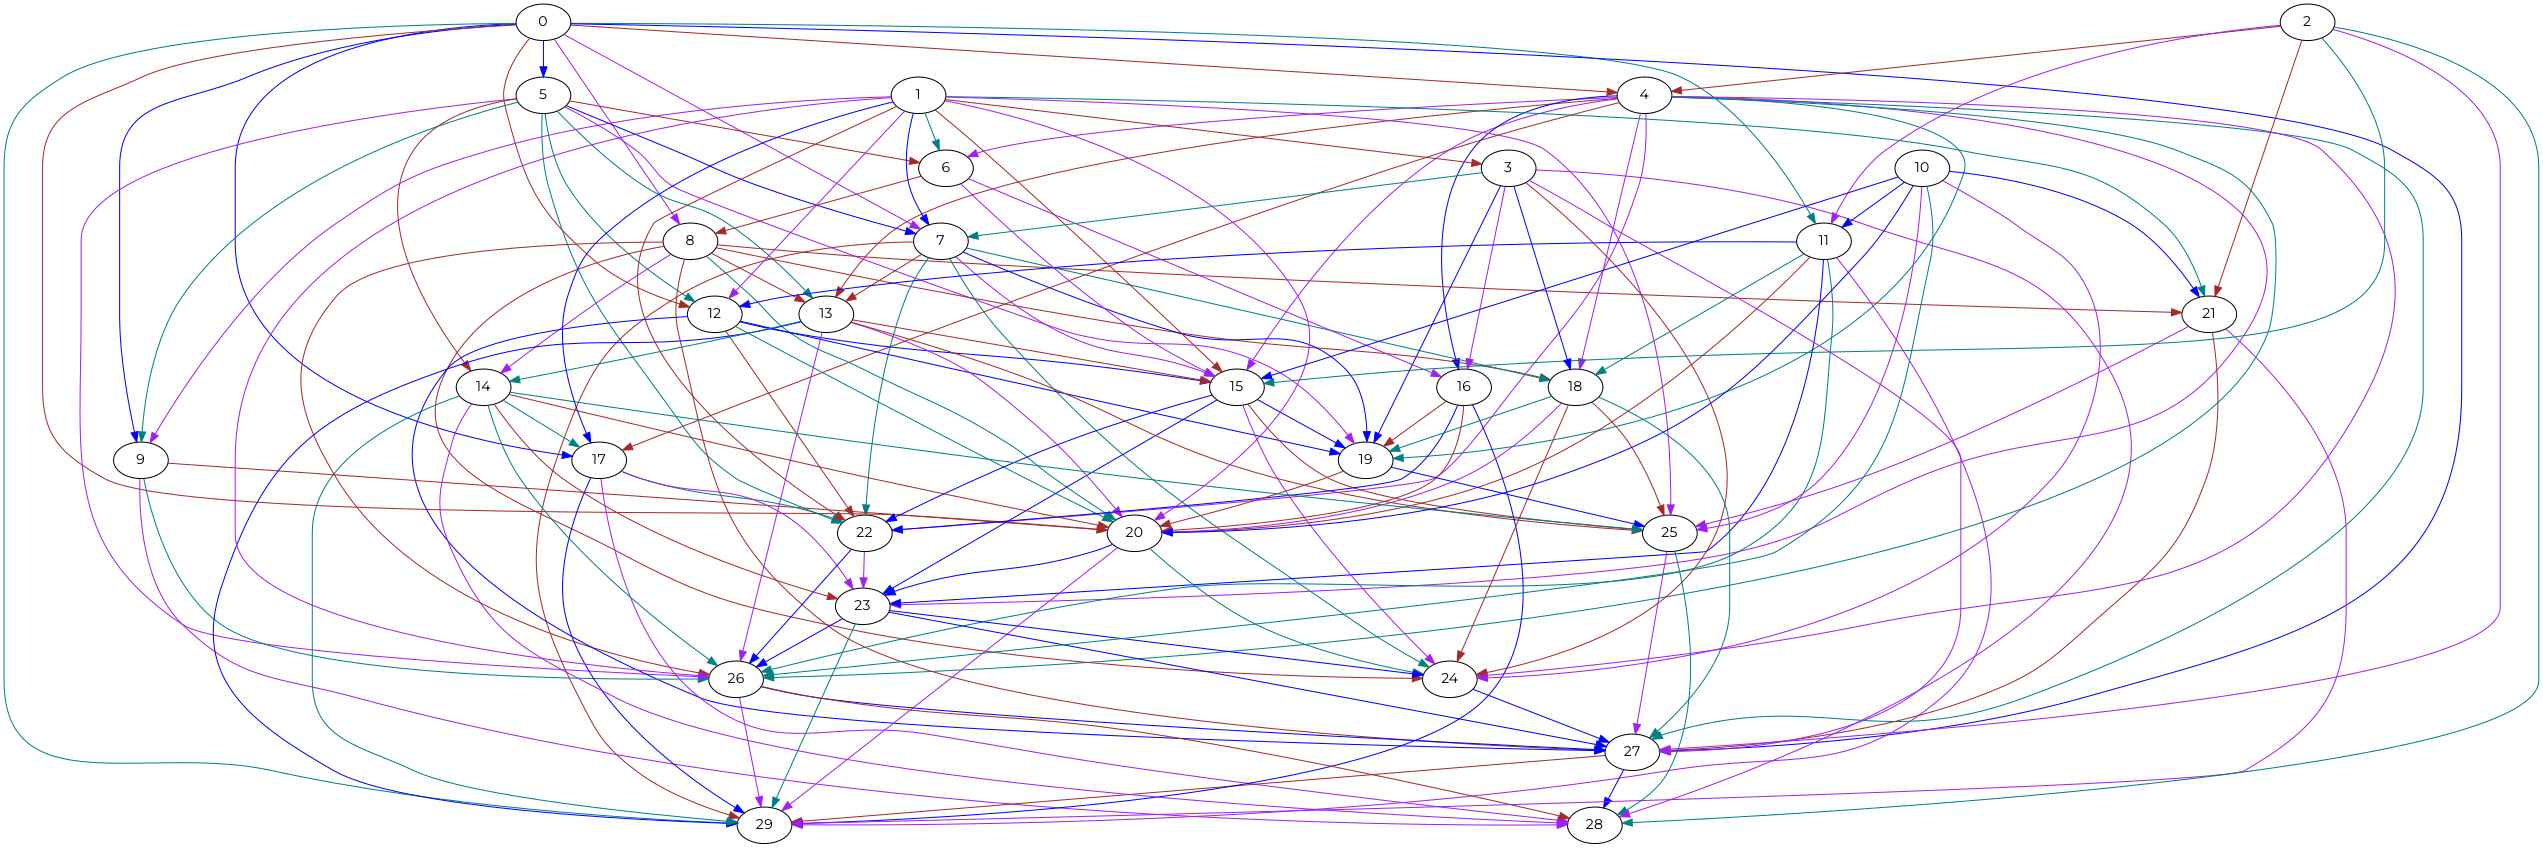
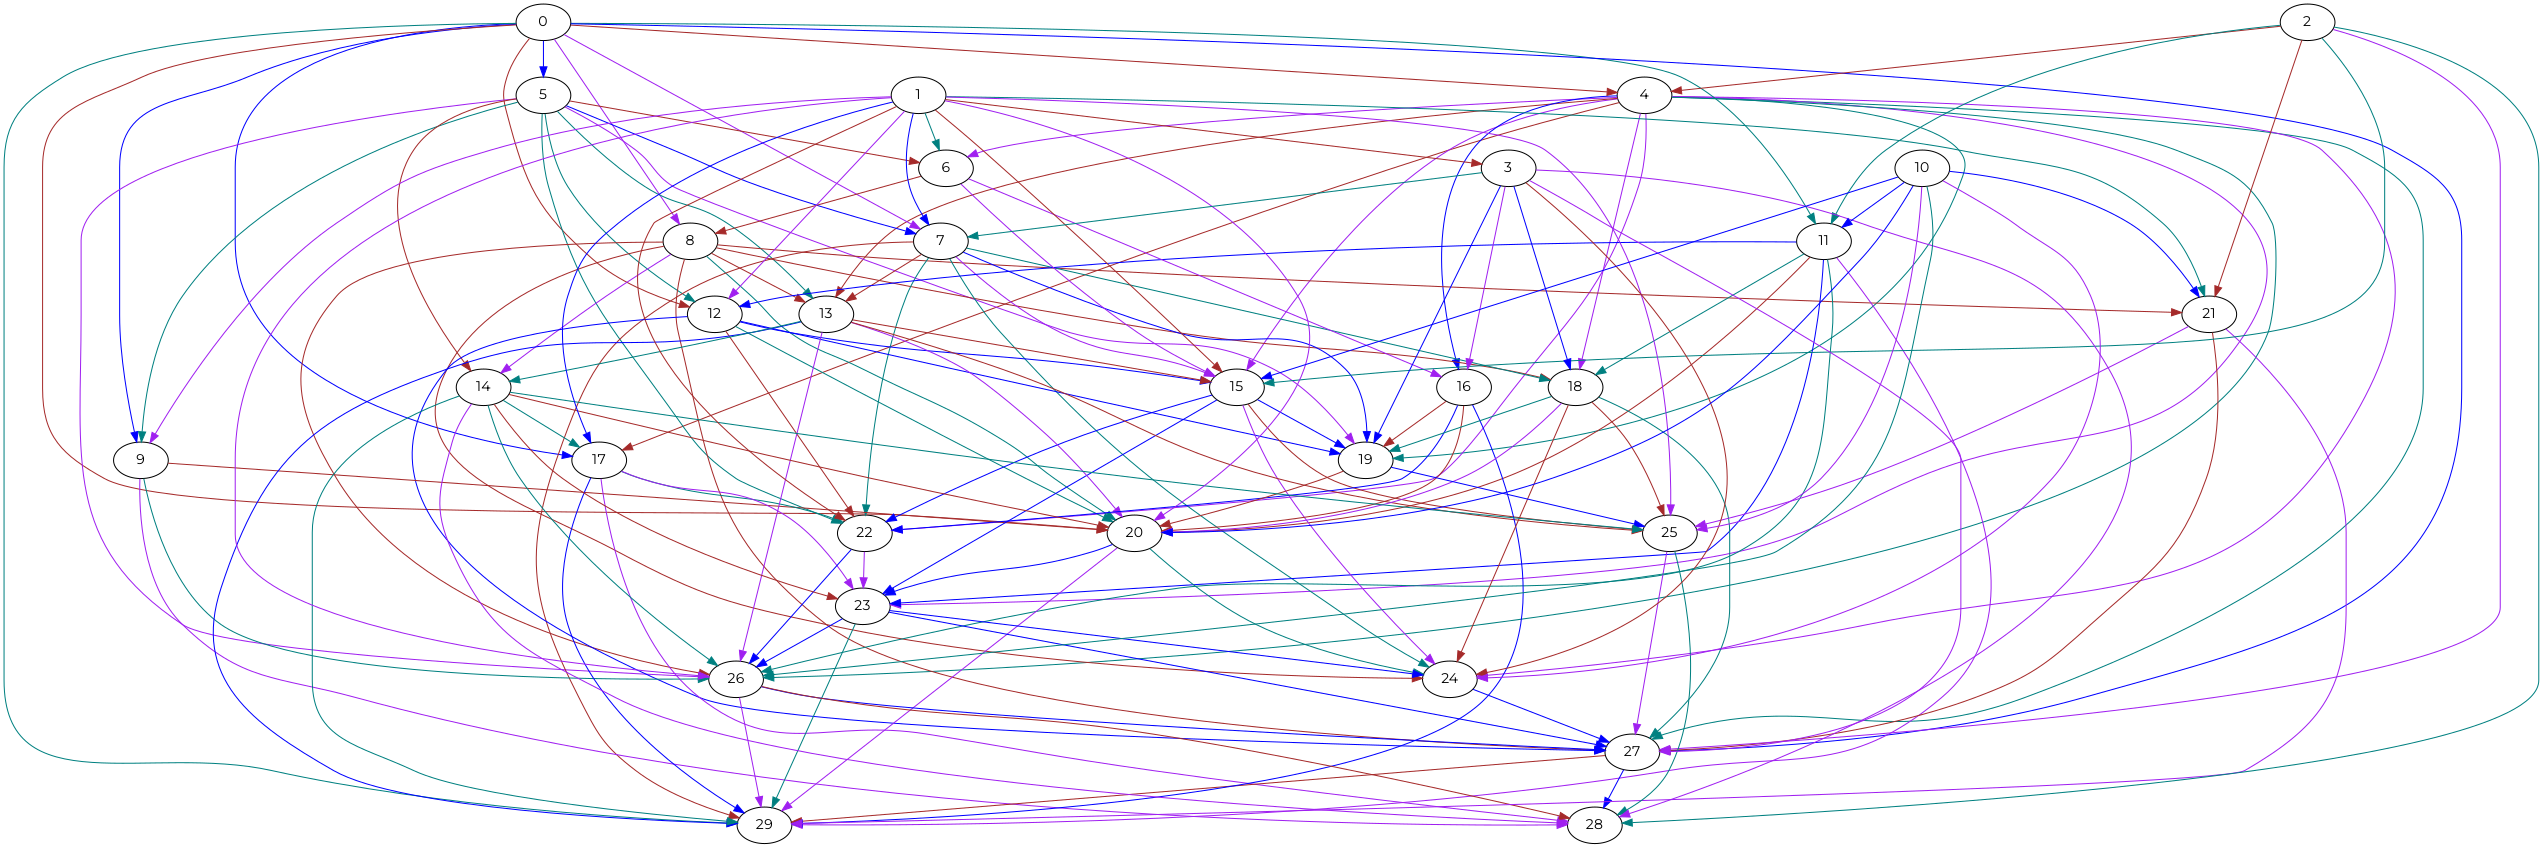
(2036, 76) -> (2036, 76)
